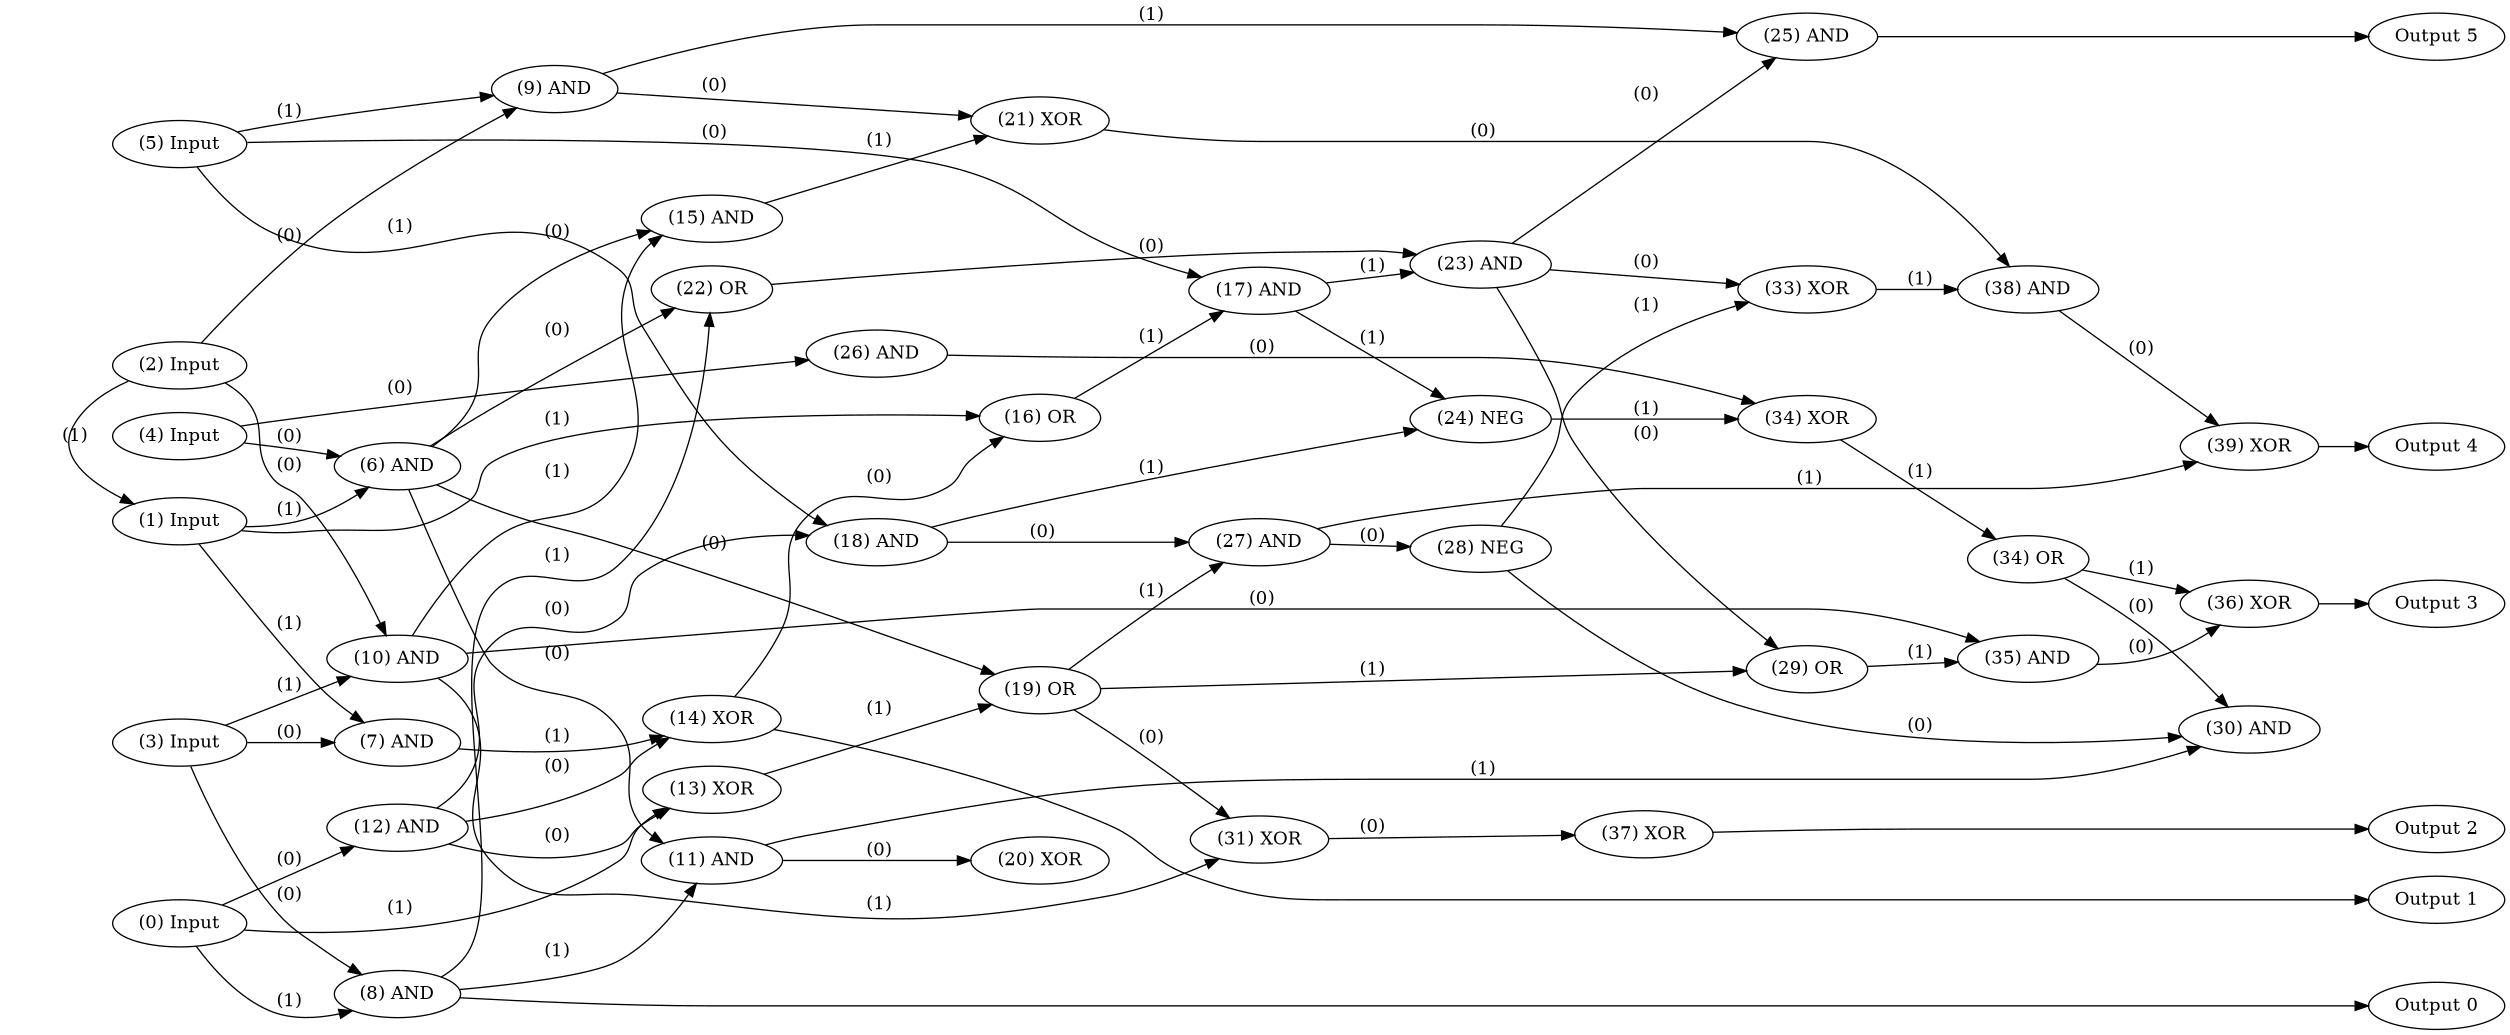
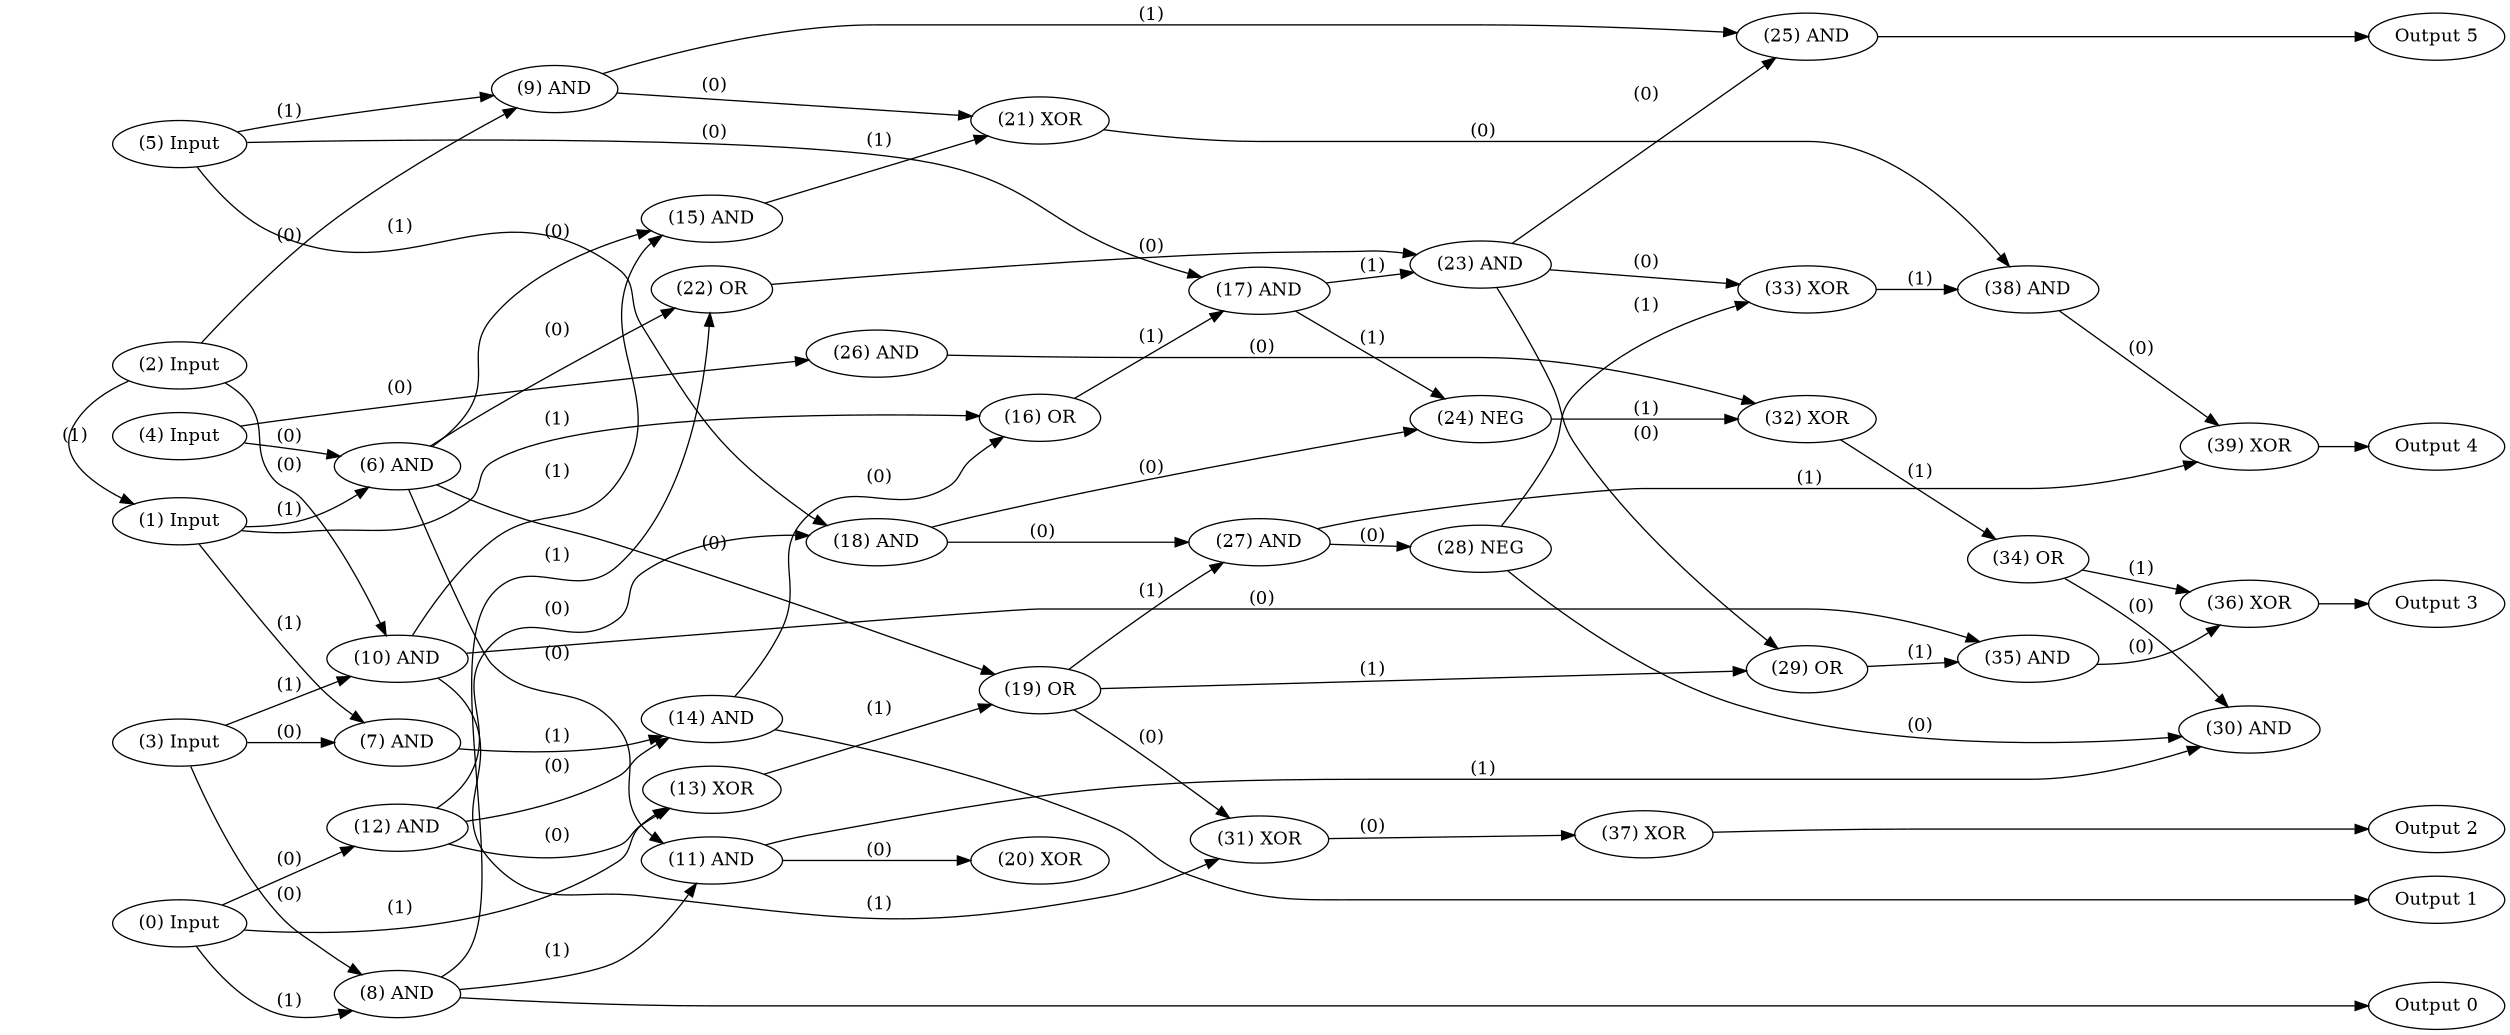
(1807, 419) -> (1807, 419)
(1149, 468) -> (1149, 468)
(712, 719) -> (712, 719)
